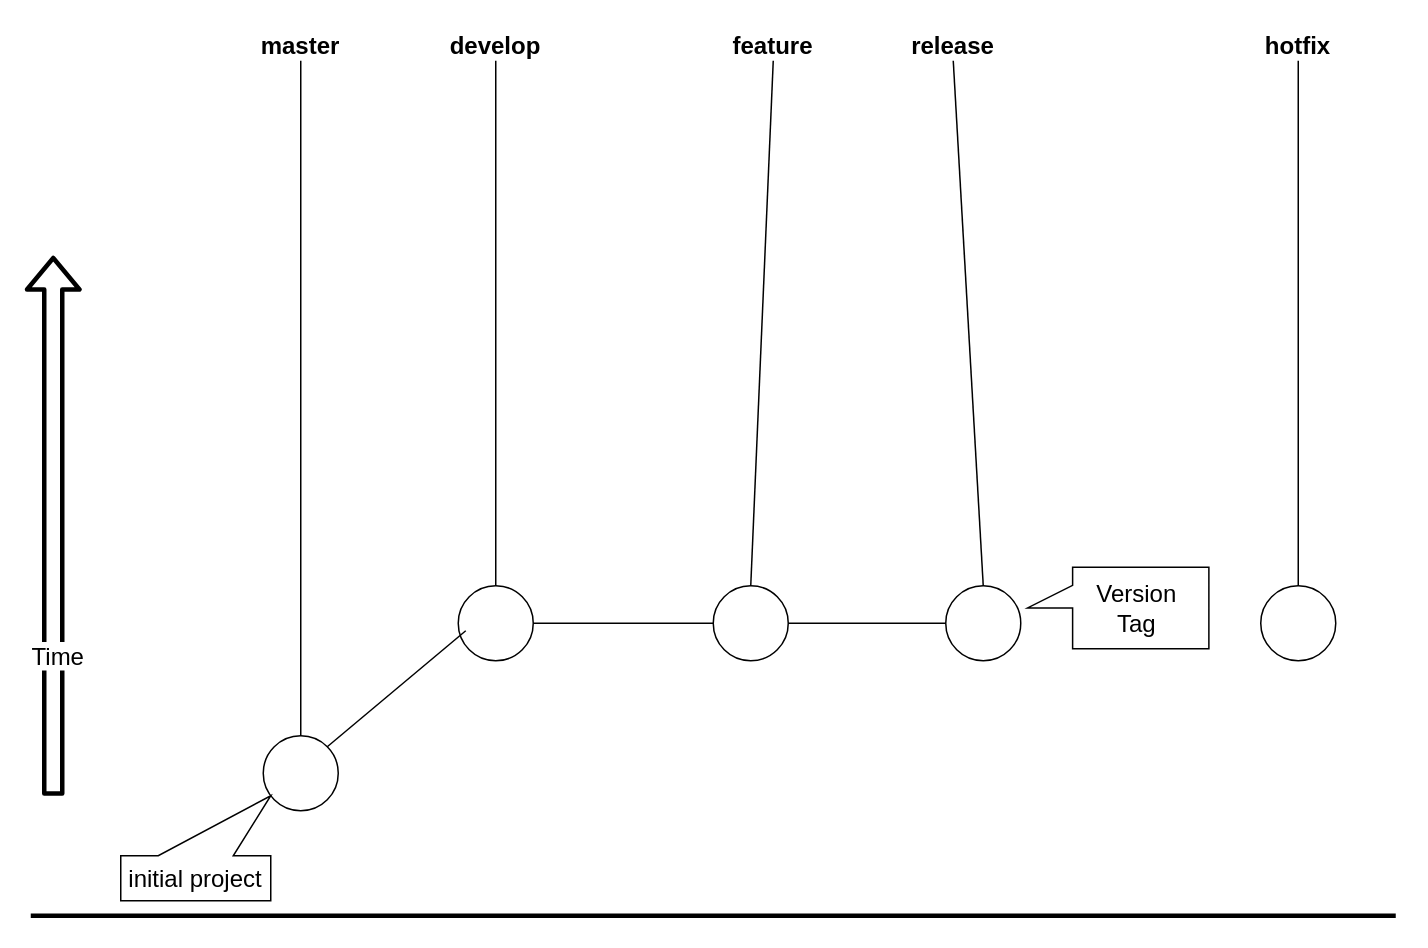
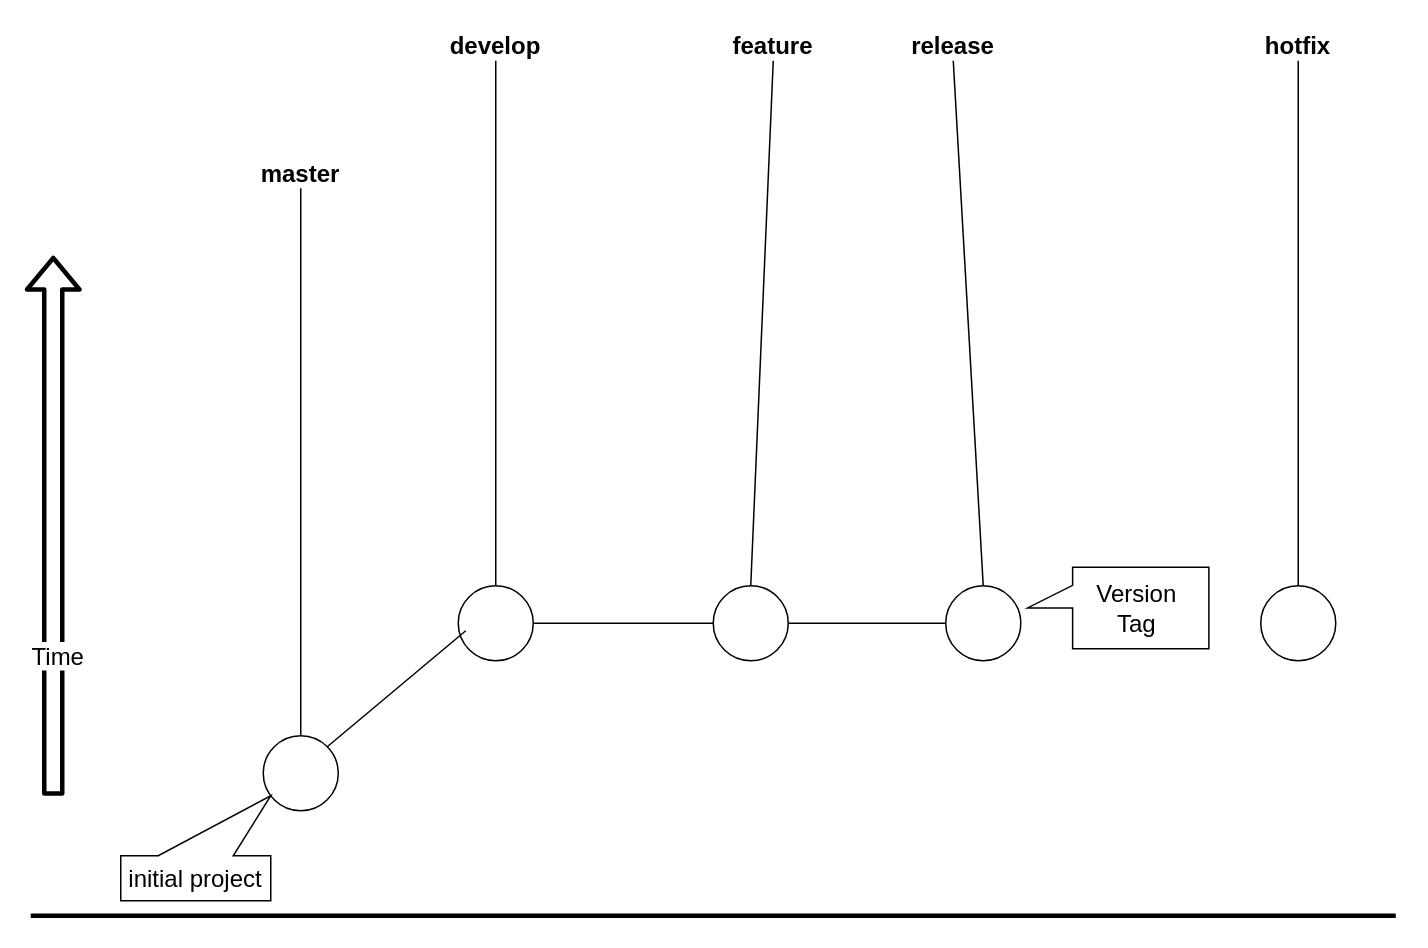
(301, 46) -> (301, 173)
